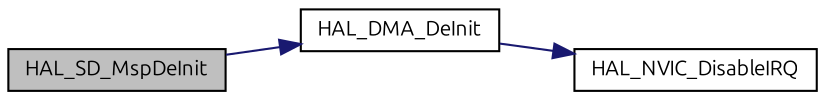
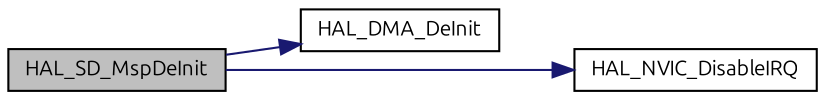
(527, 47) -> (389, 70)
